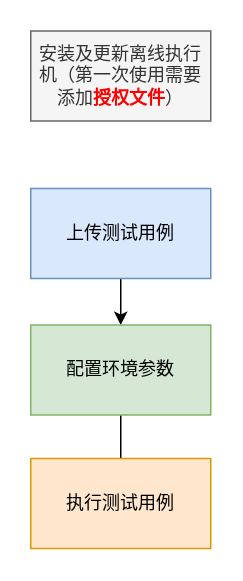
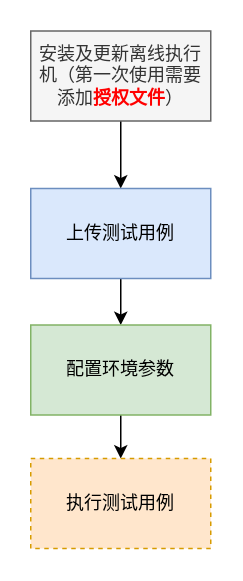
none -> (121, 149)
(121, 451) -> (121, 447)
(121, 503) -> (121, 503)
